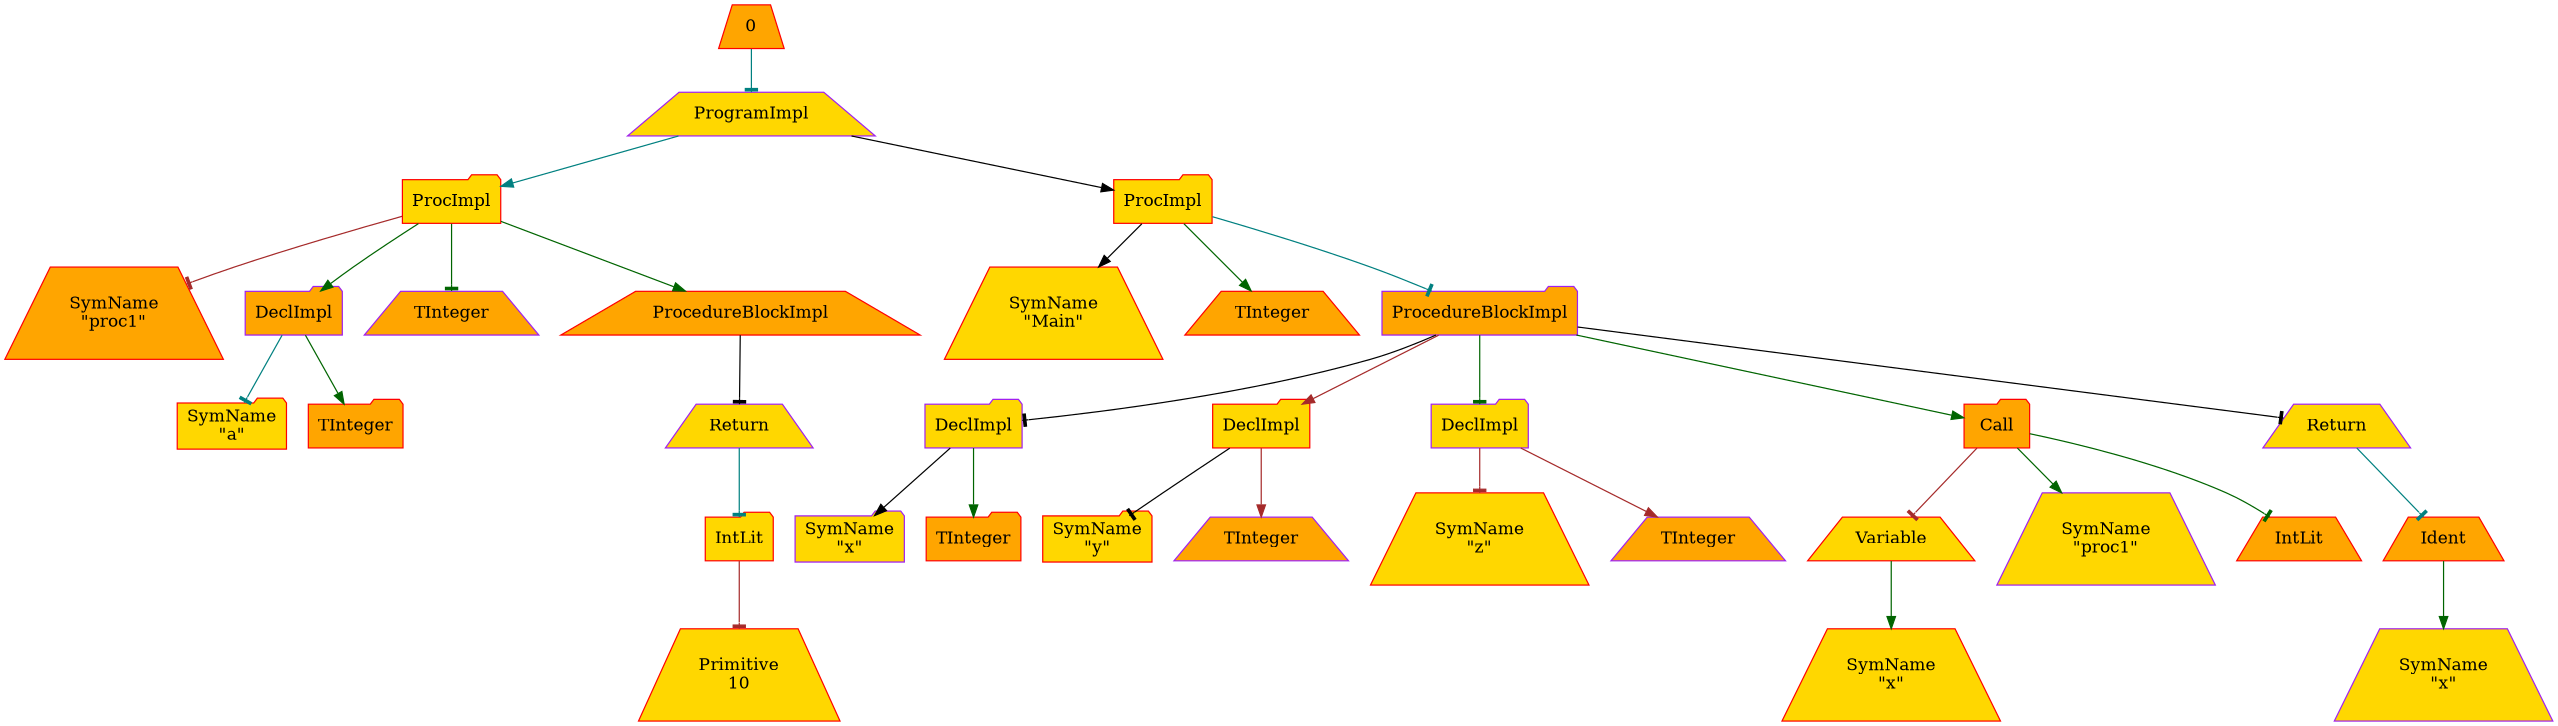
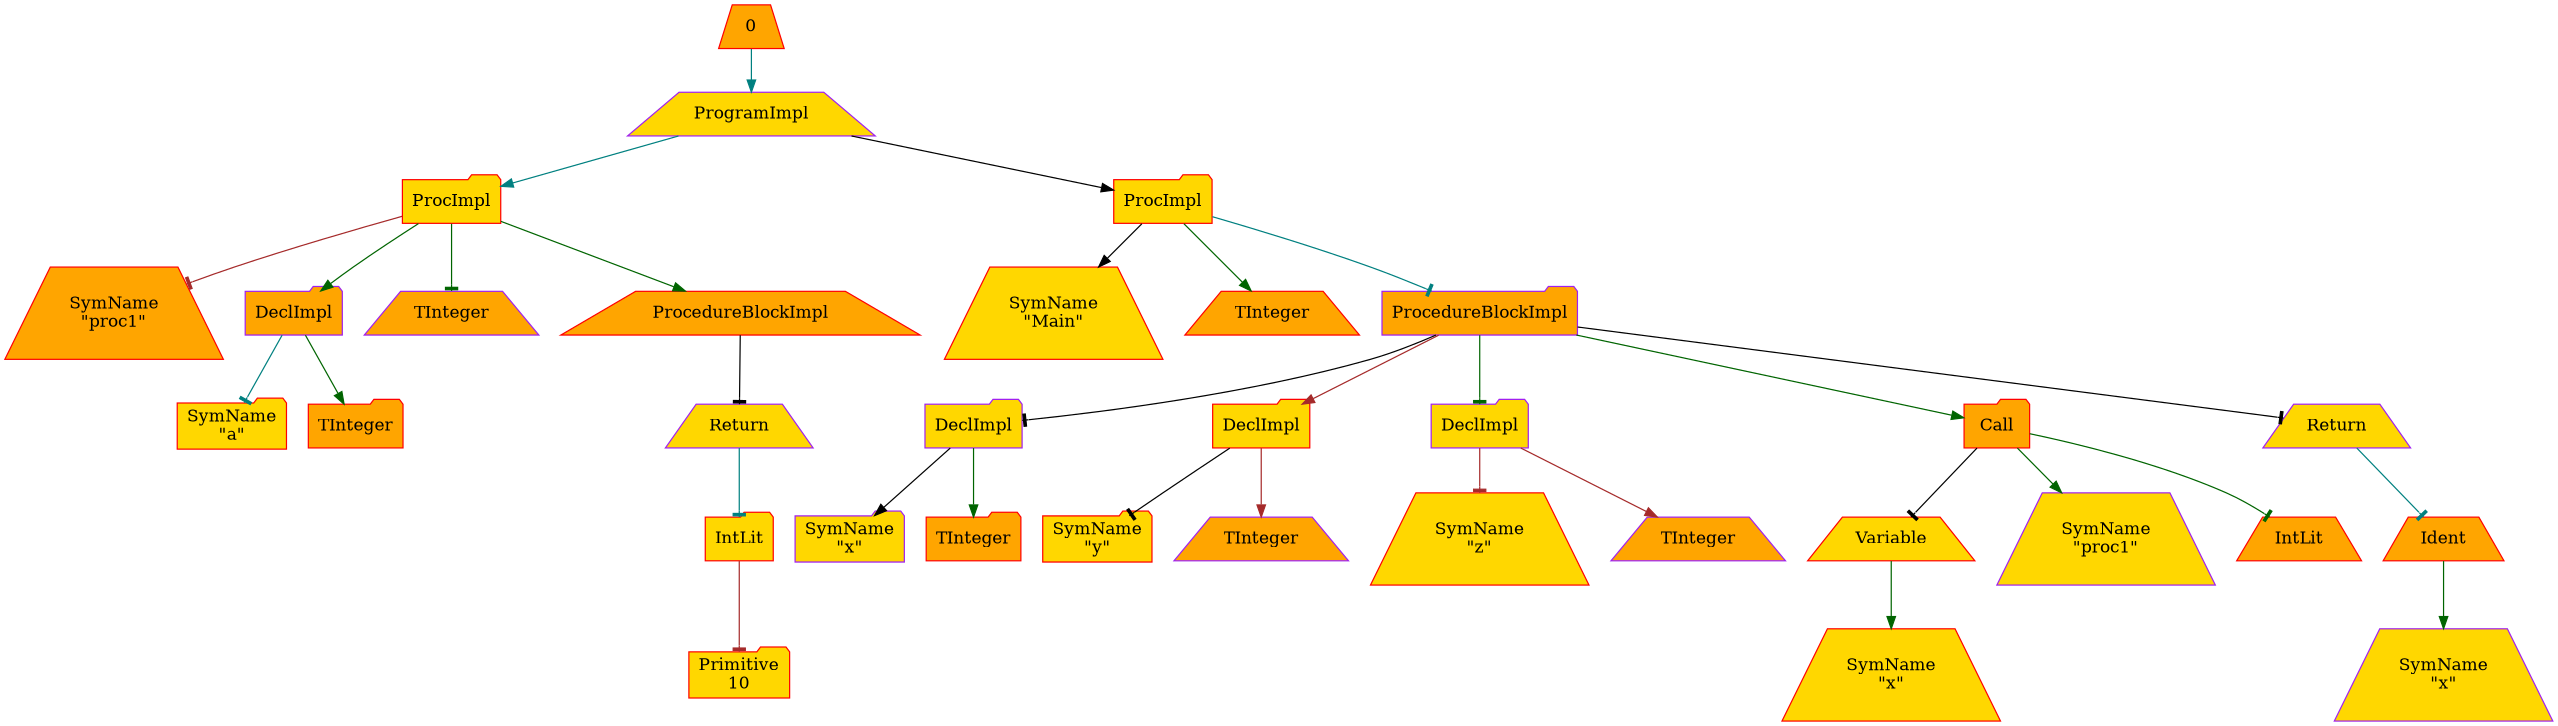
(751, 67) -> (751, 64)
(1946, 480) -> (1946, 480)
(739, 675) -> (739, 675)
